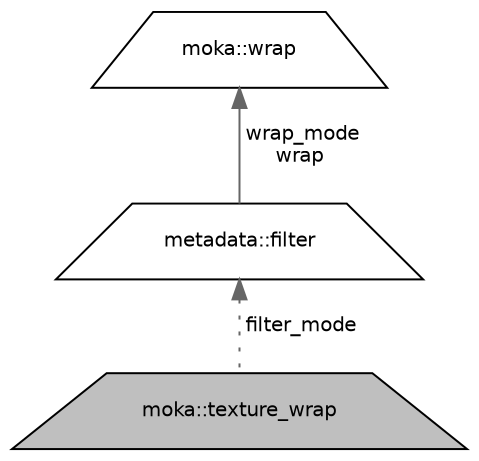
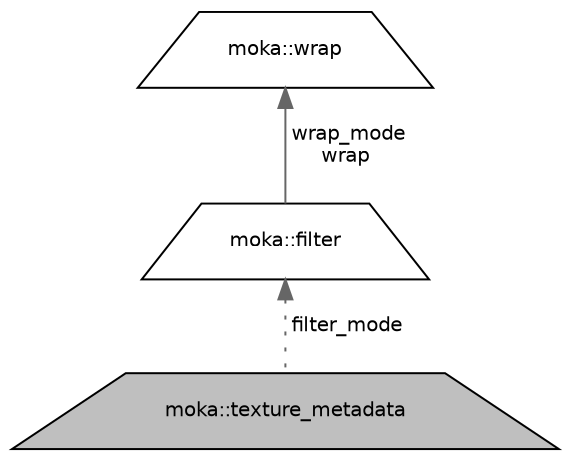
(239, 241) -> (285, 241)
(239, 411) -> (285, 411)
